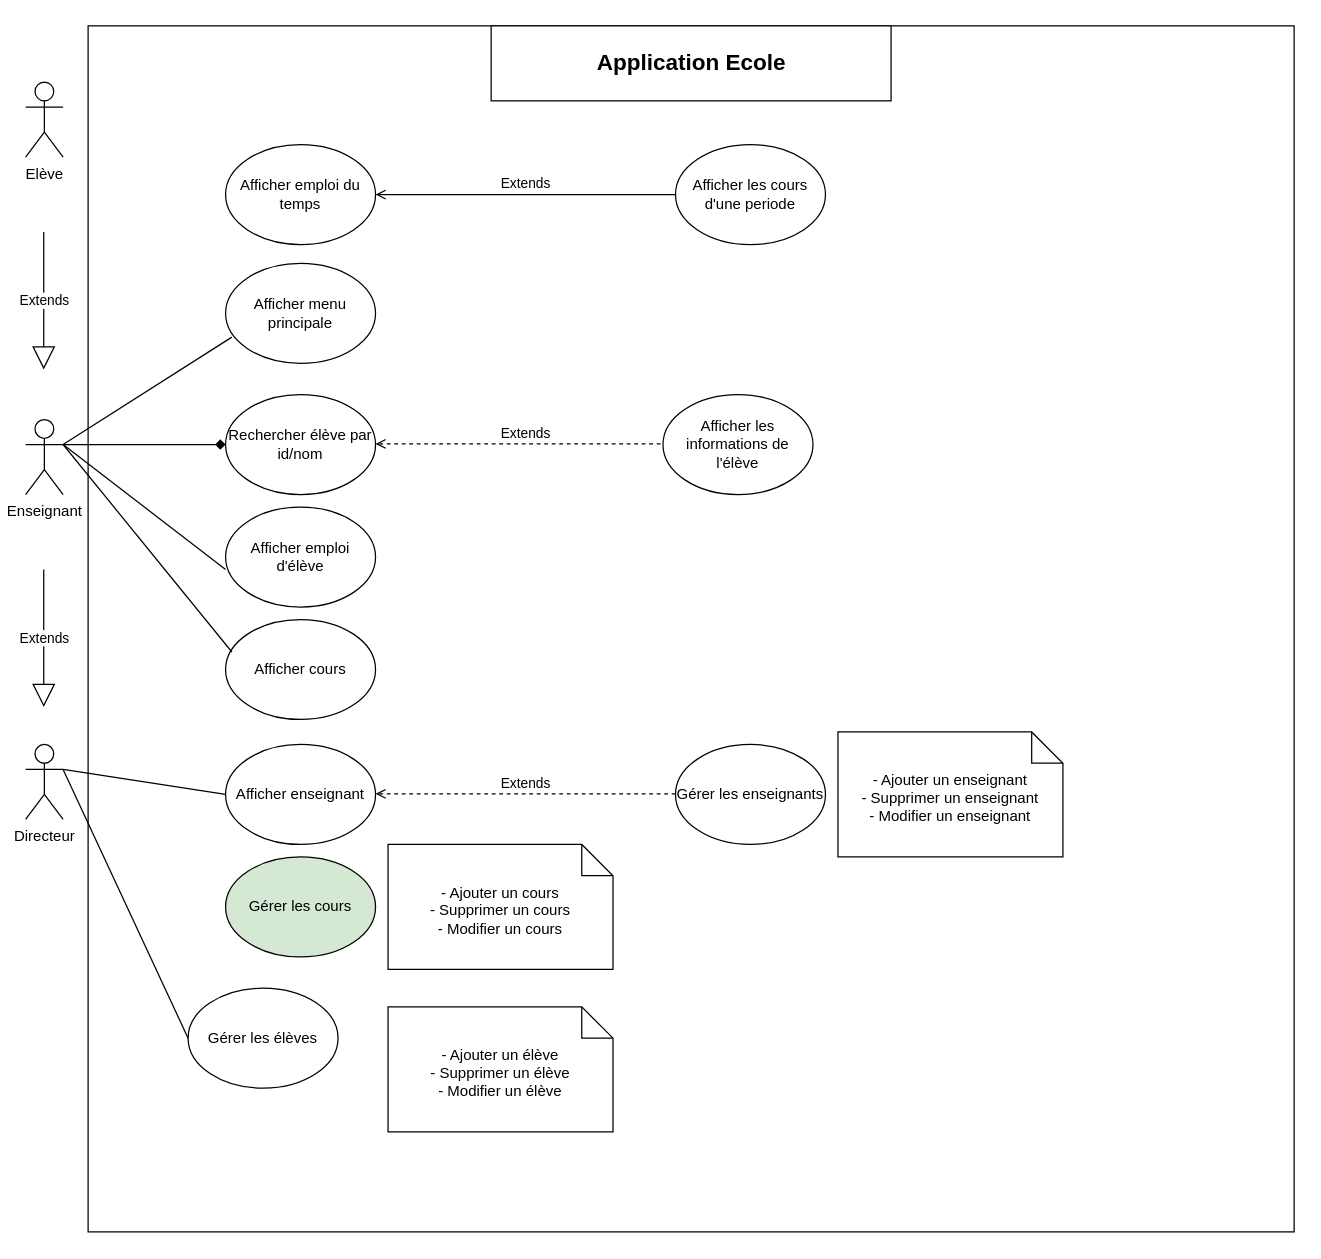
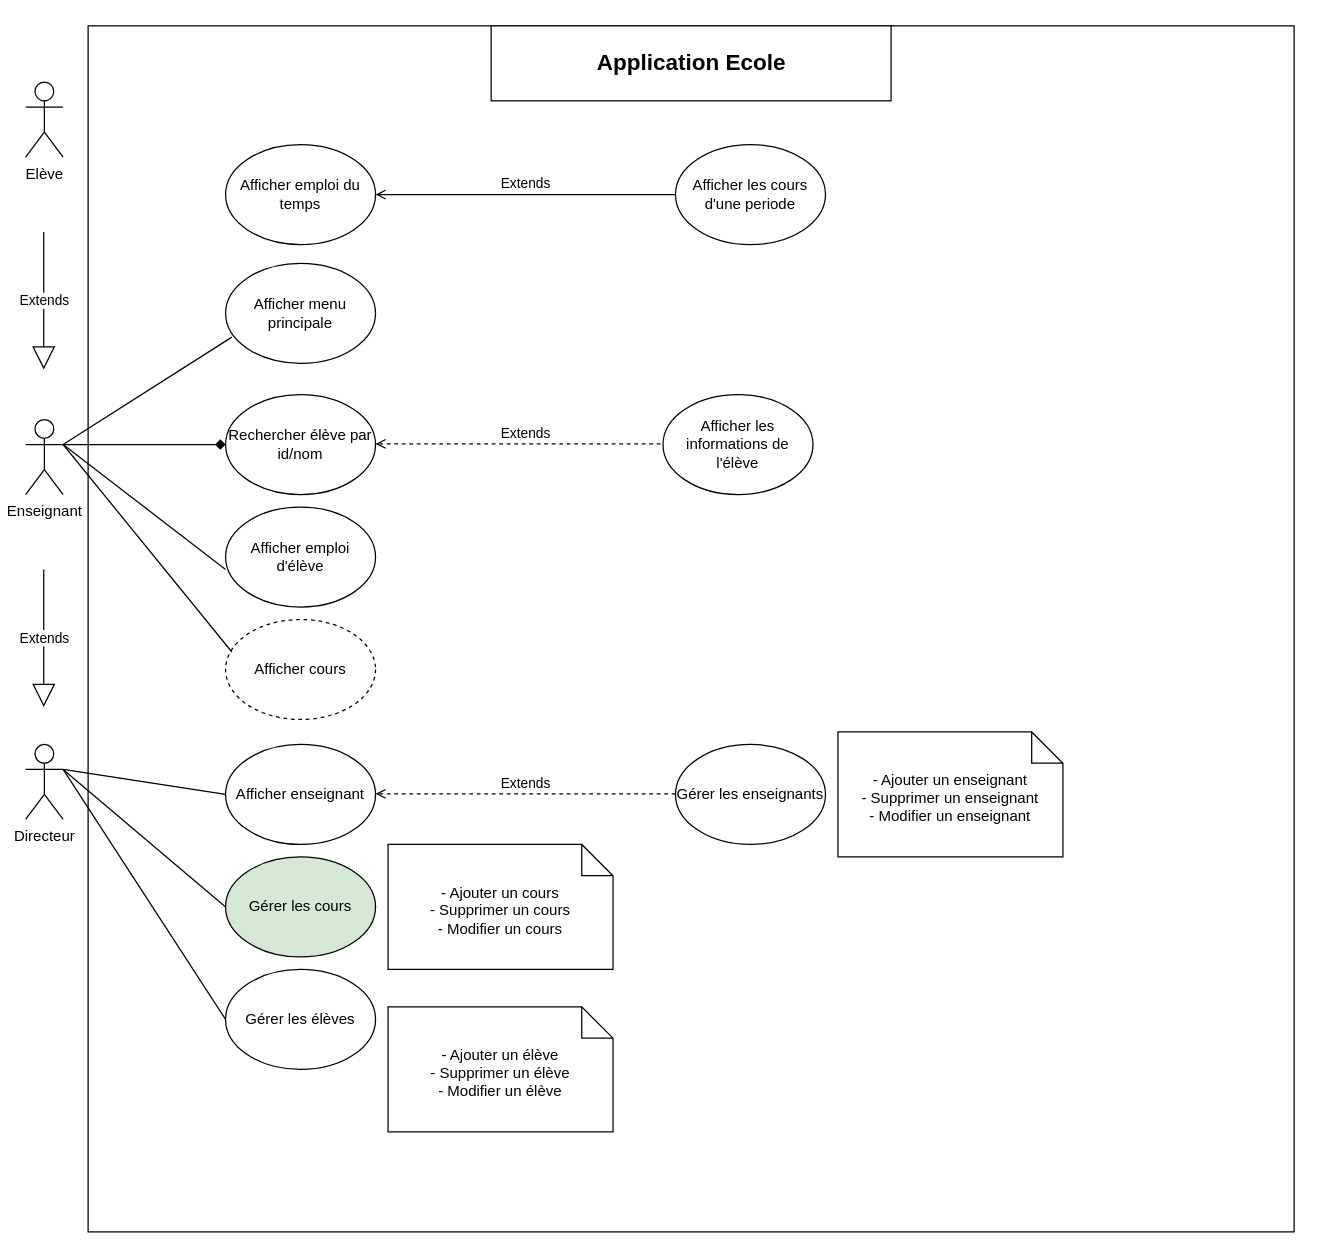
(301, 669) -> (301, 669)
none -> (148, 841)
(263, 1038) -> (301, 1019)
